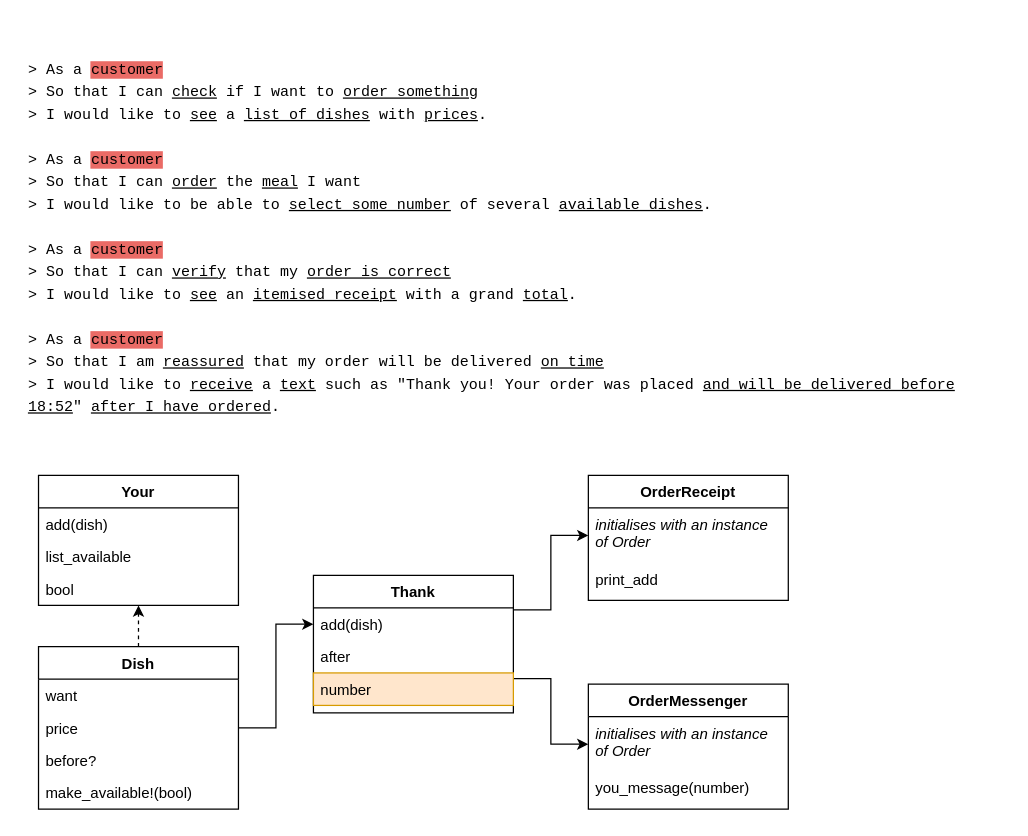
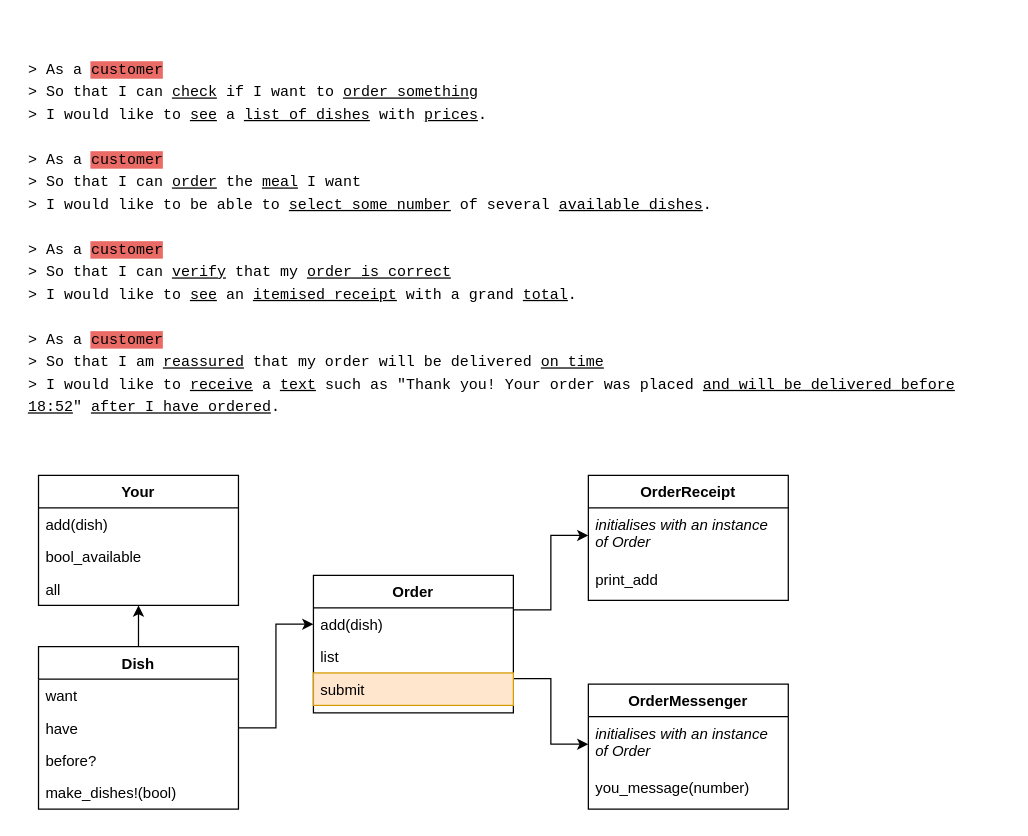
(94, 558) -> (96, 558)
(60, 590) -> (54, 590)
(413, 593) -> (413, 593)
(138, 630) -> (138, 630)
(341, 658) -> (333, 658)
(345, 690) -> (343, 690)
(64, 729) -> (62, 729)
(123, 794) -> (115, 794)
